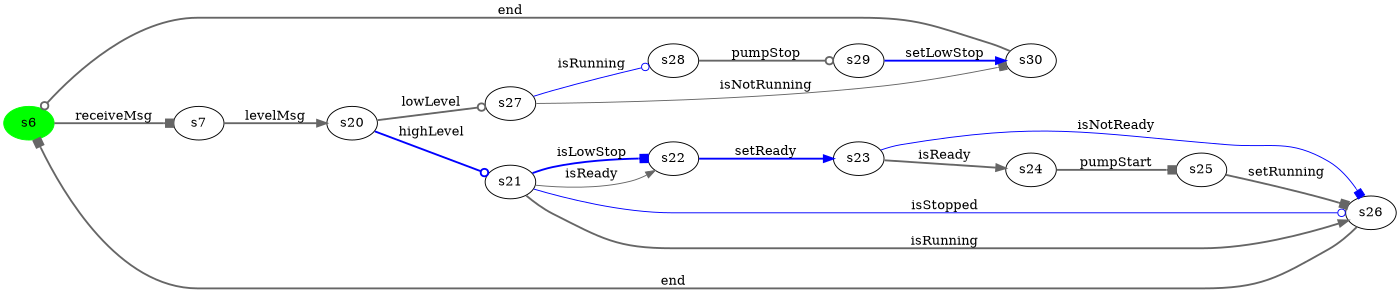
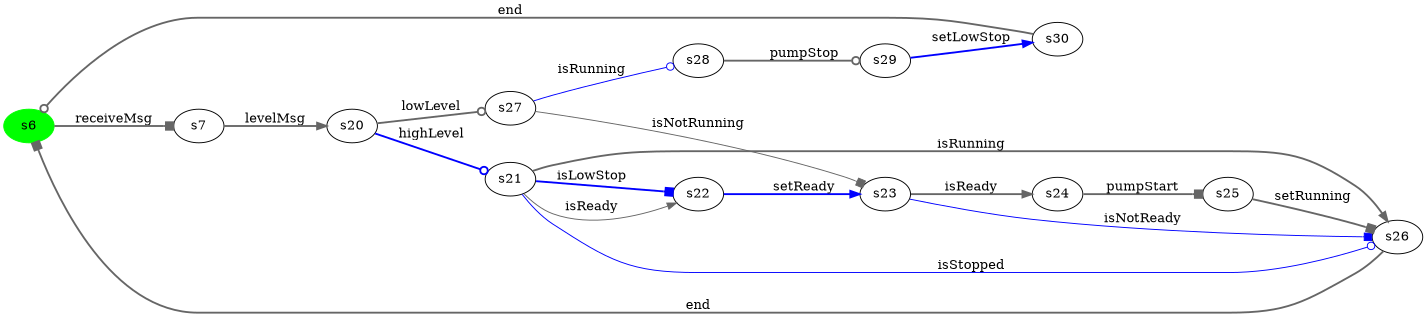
(768, 96) -> (697, 140)
